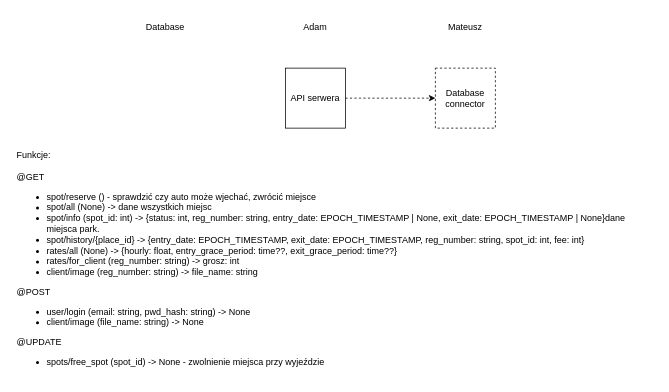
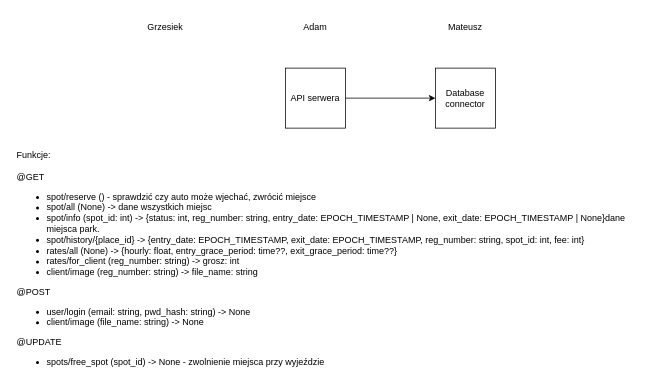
(165, 27) -> (165, 27)
(388, 98) -> (388, 98)
(465, 98) -> (465, 98)
